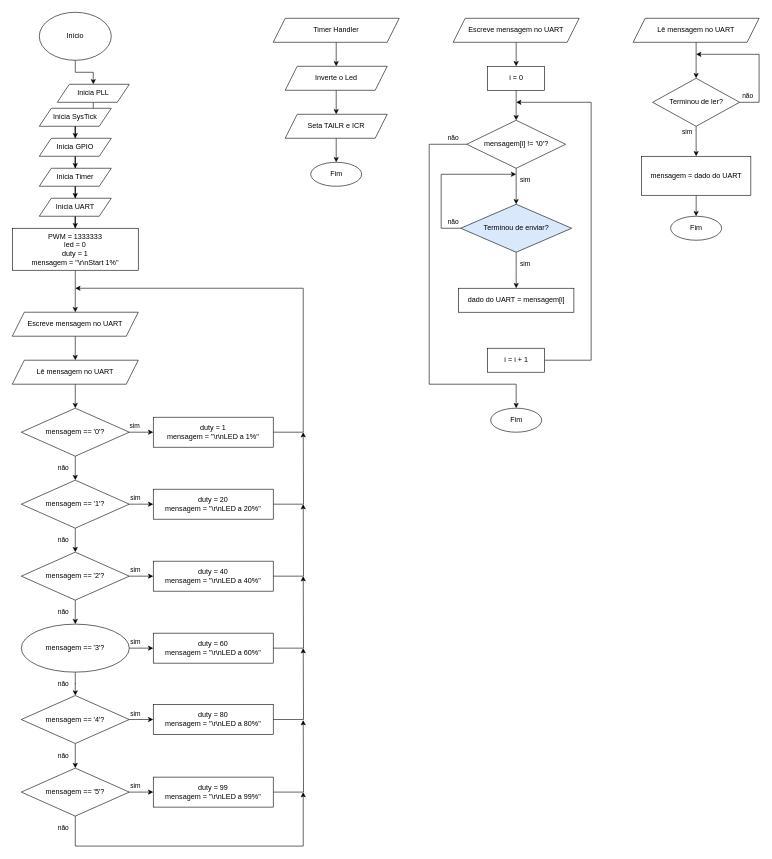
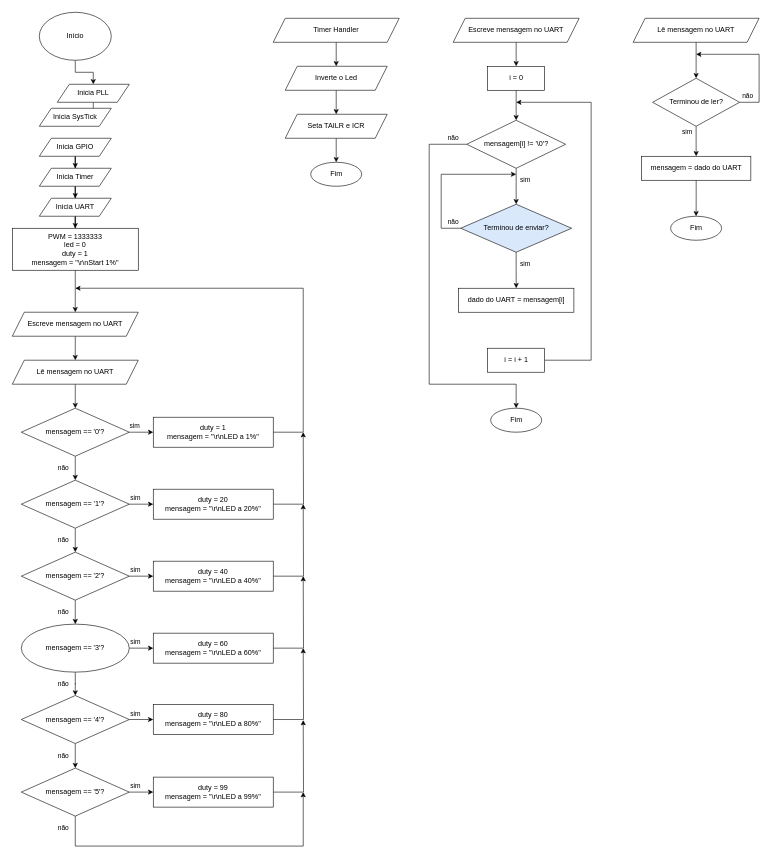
(75, 134) -> none
(696, 176) -> (696, 168)
